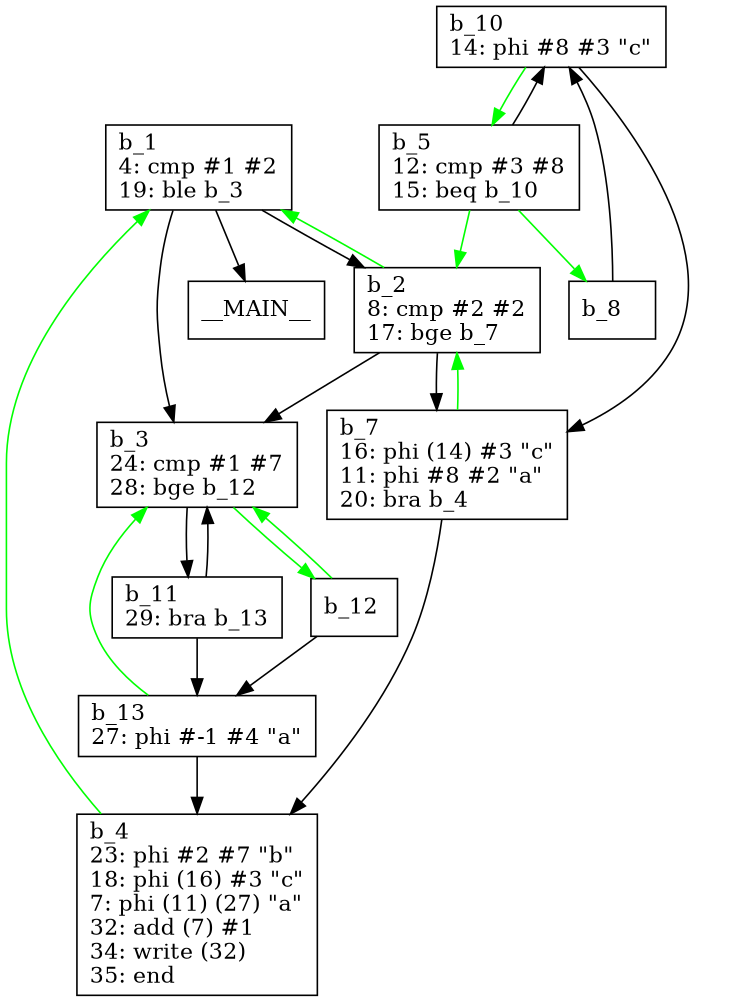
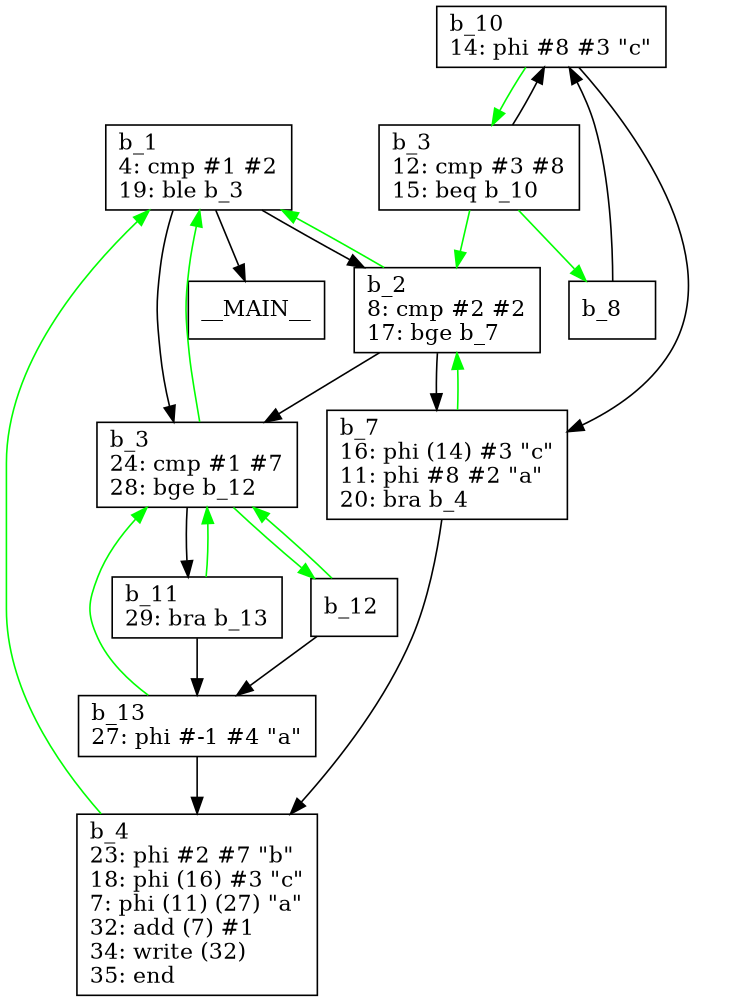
(479, 167) -> (479, 167)
none -> (187, 324)
(208, 550) -> (208, 550)
